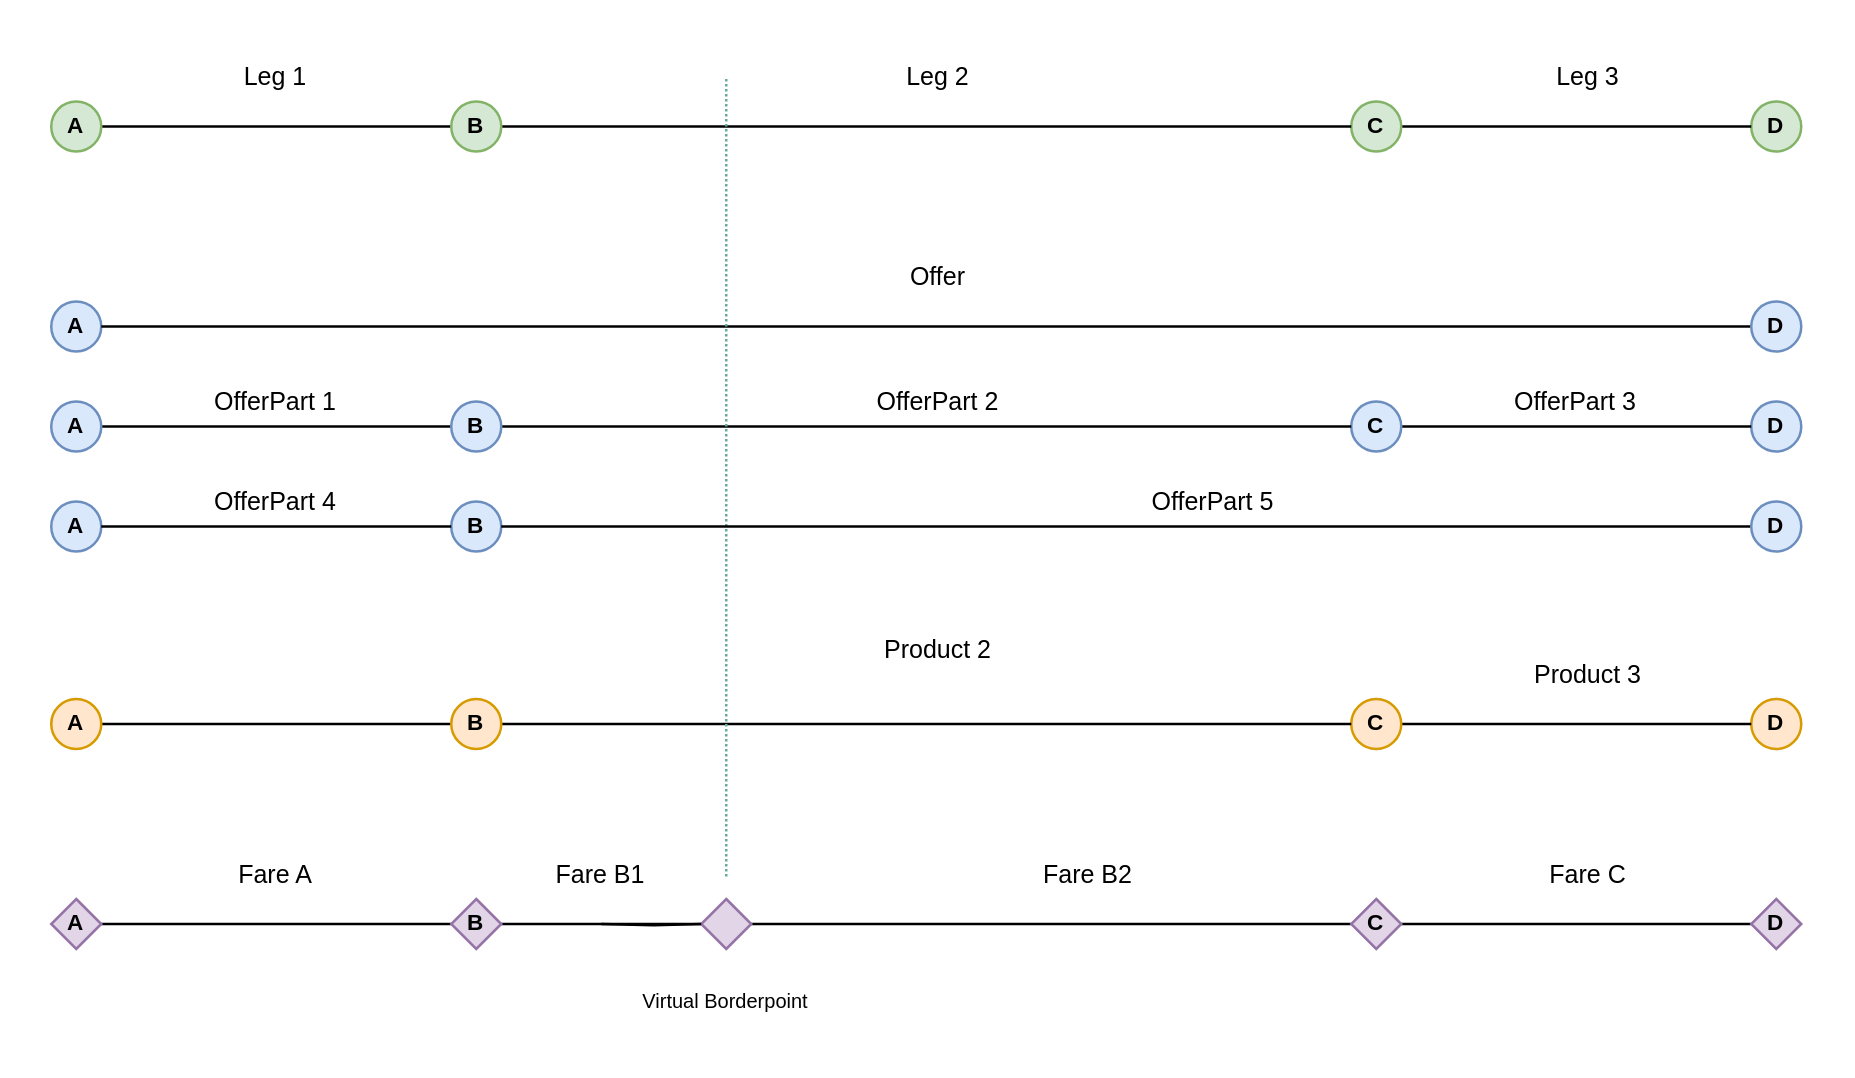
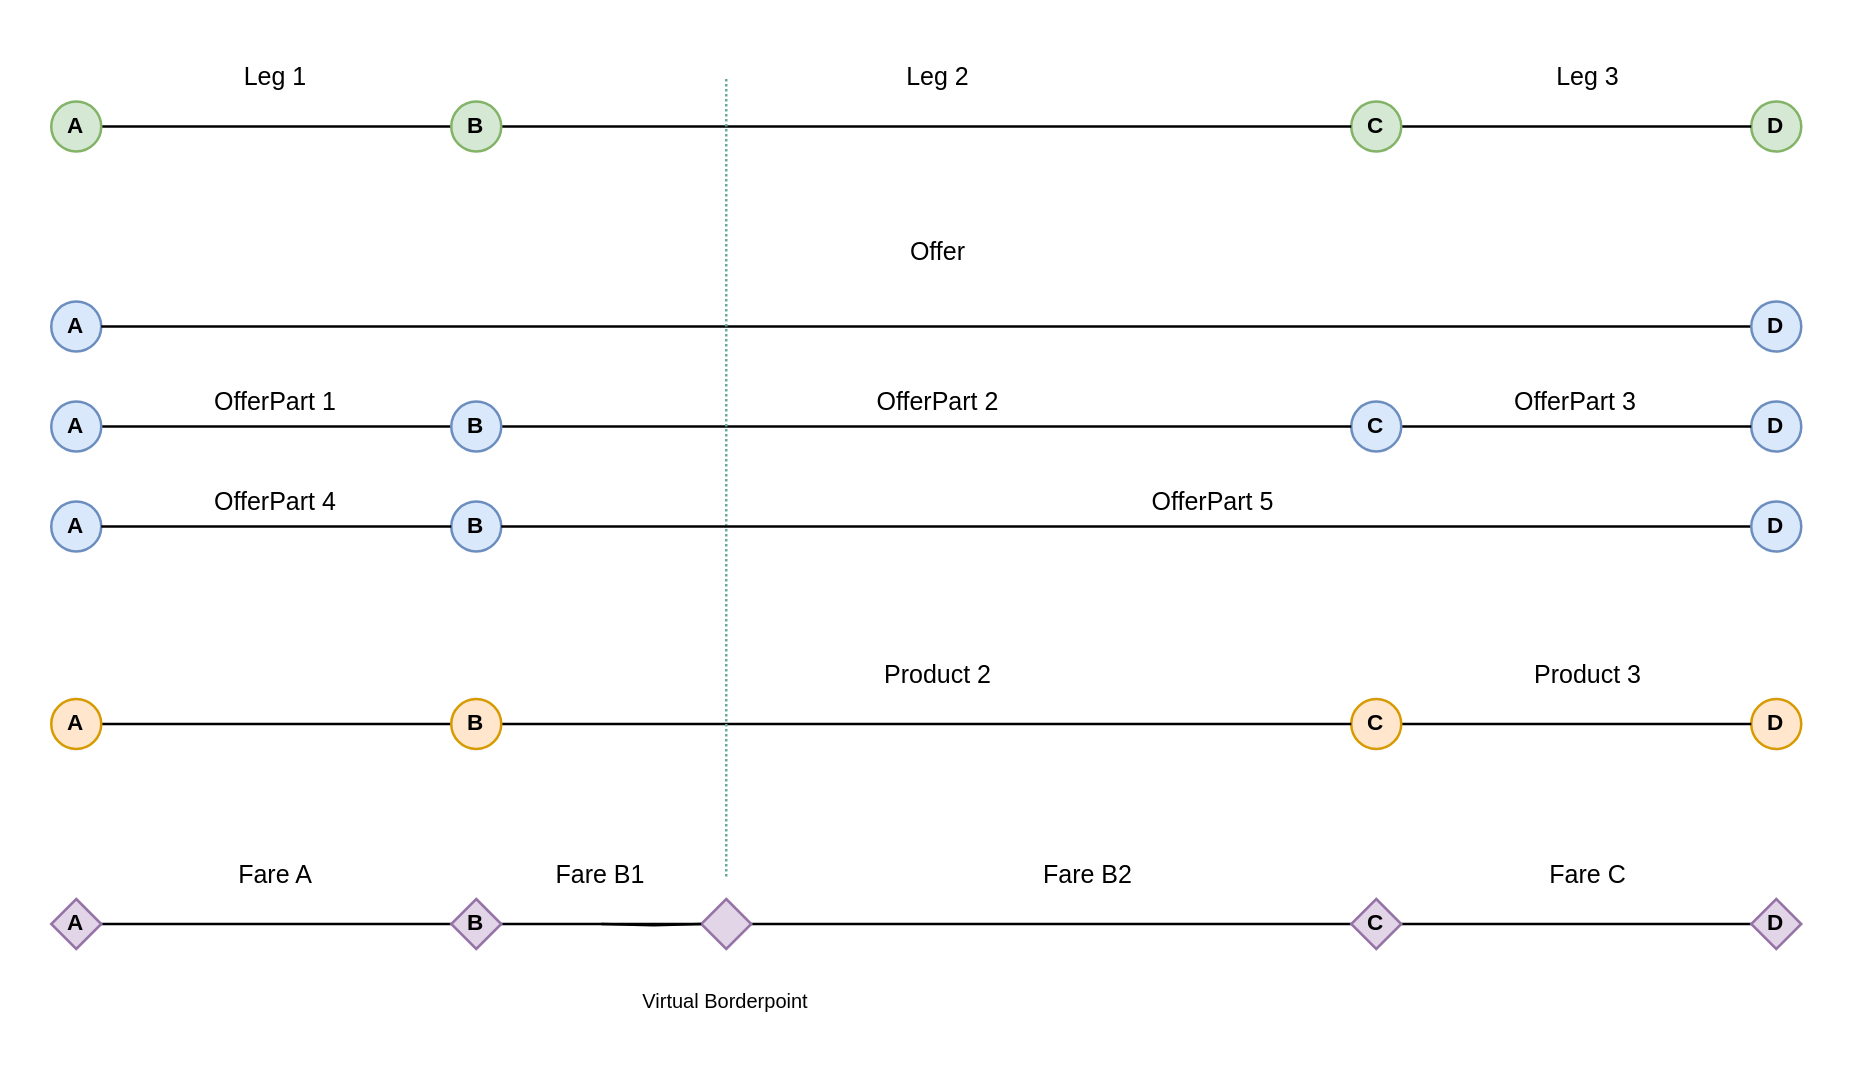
(939, 276) -> (939, 251)
(939, 649) -> (939, 674)
